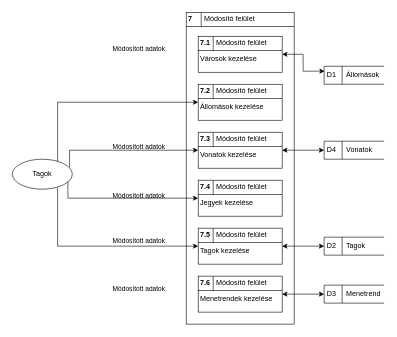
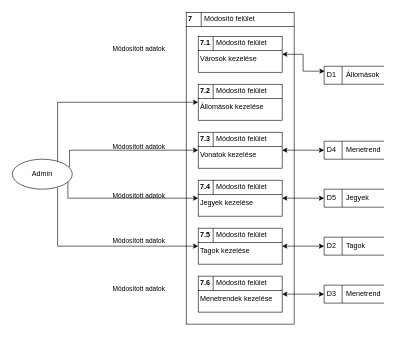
(354, 150) -> (356, 150)
(42, 174) -> (42, 174)
none -> (318, 198)
none -> (354, 198)
